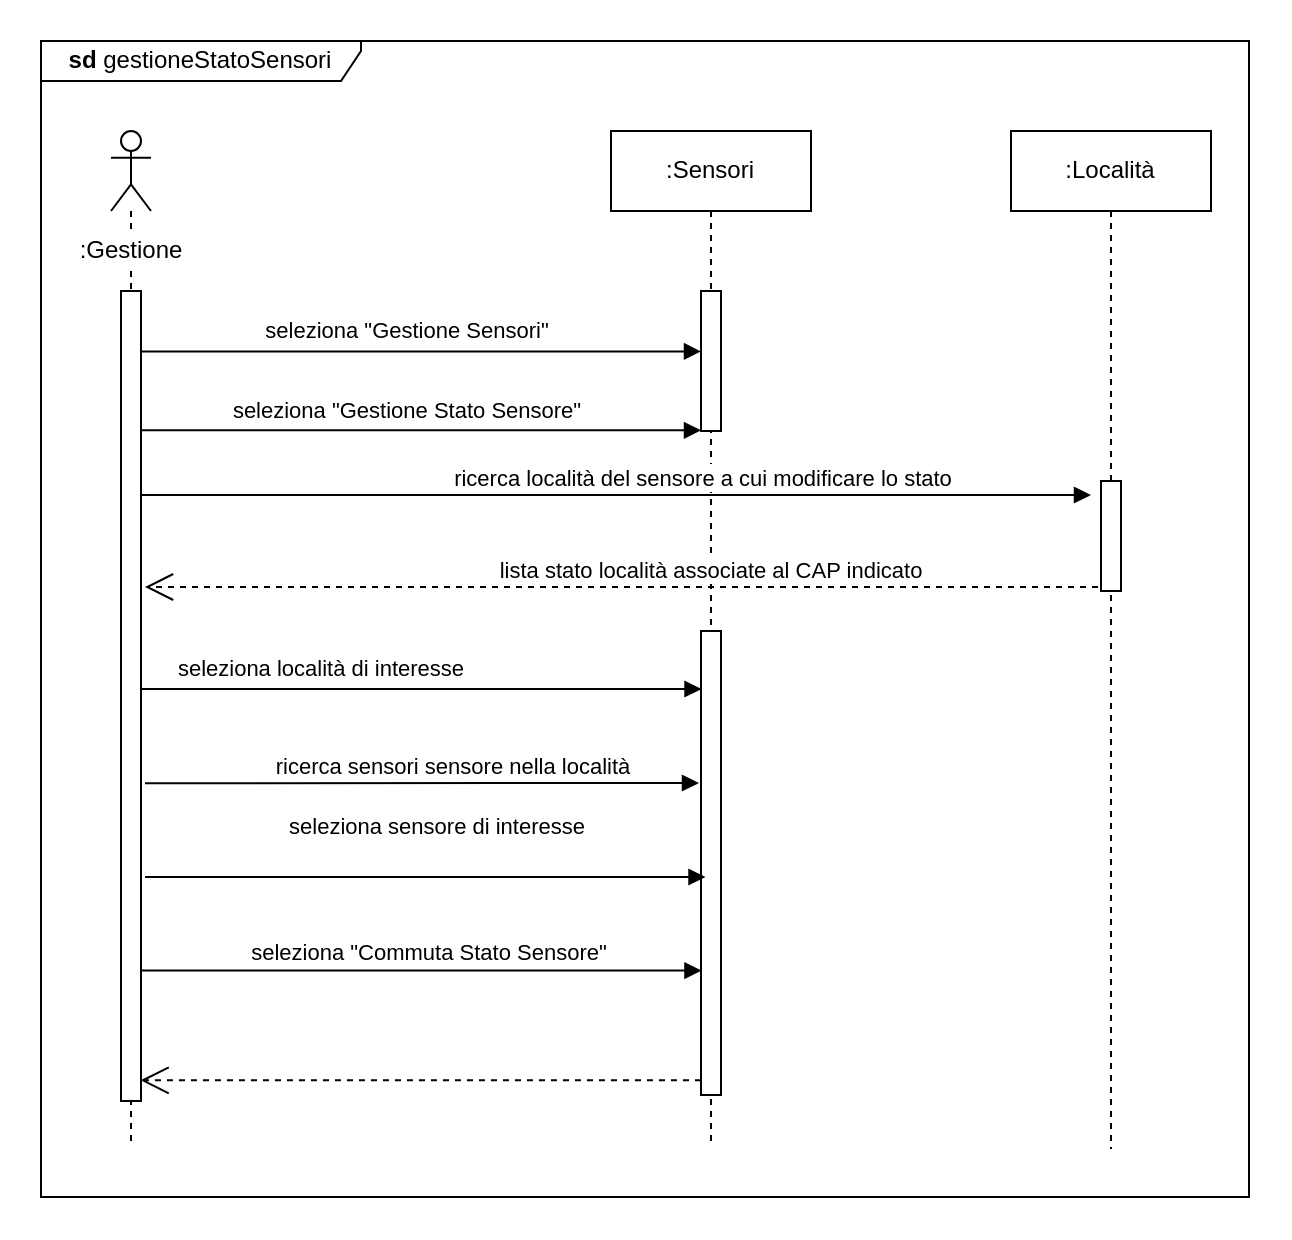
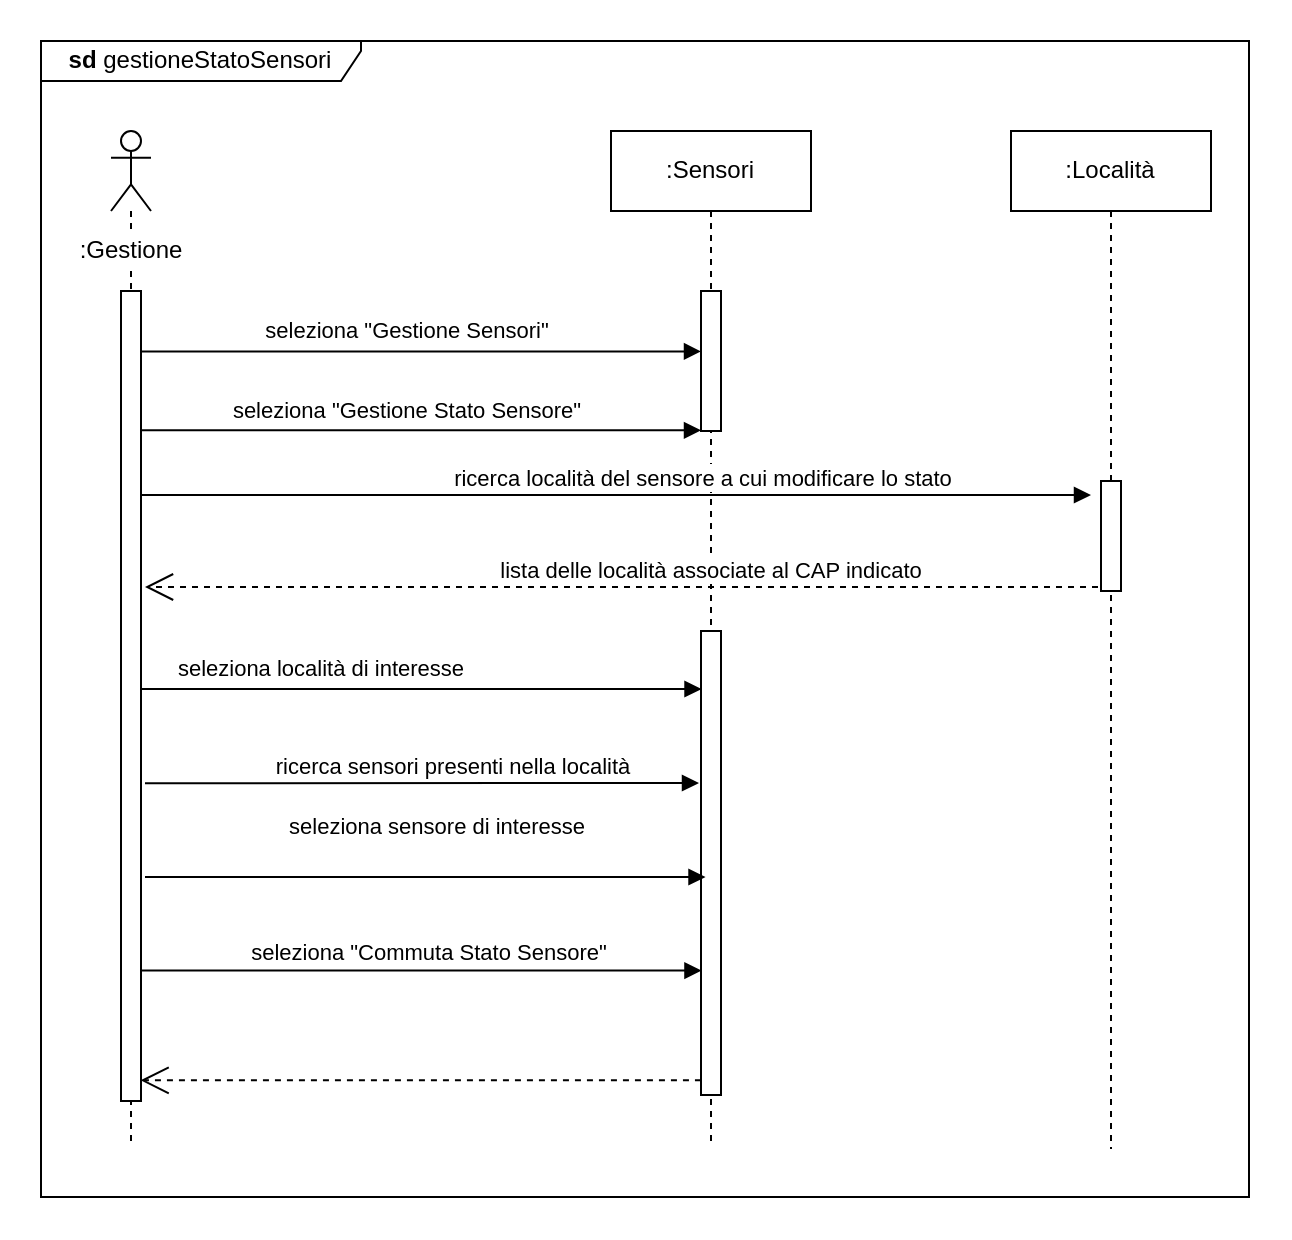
(712, 571) -> (712, 571)
(454, 767) -> (454, 767)
